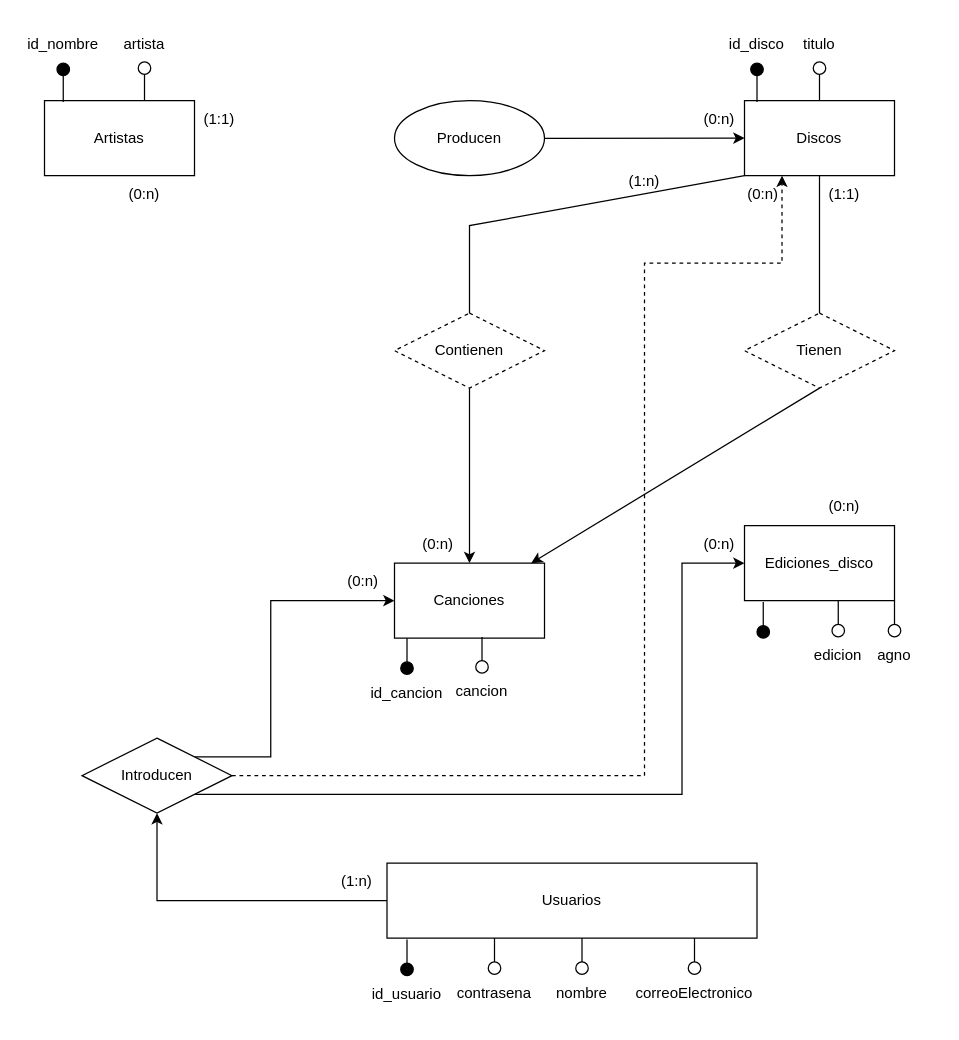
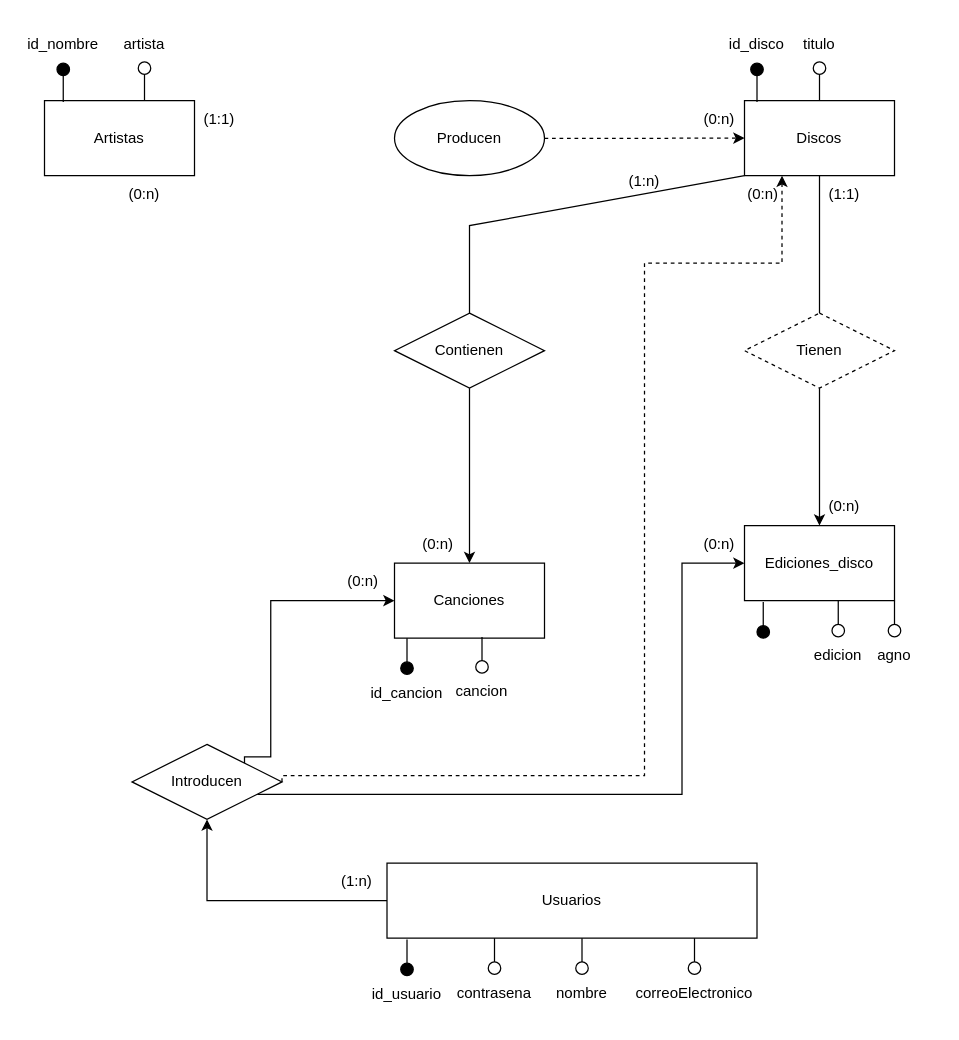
(639, 138) -> (639, 138)
(469, 351) -> (469, 351)
(679, 473) -> (819, 452)
(157, 776) -> (207, 782)
